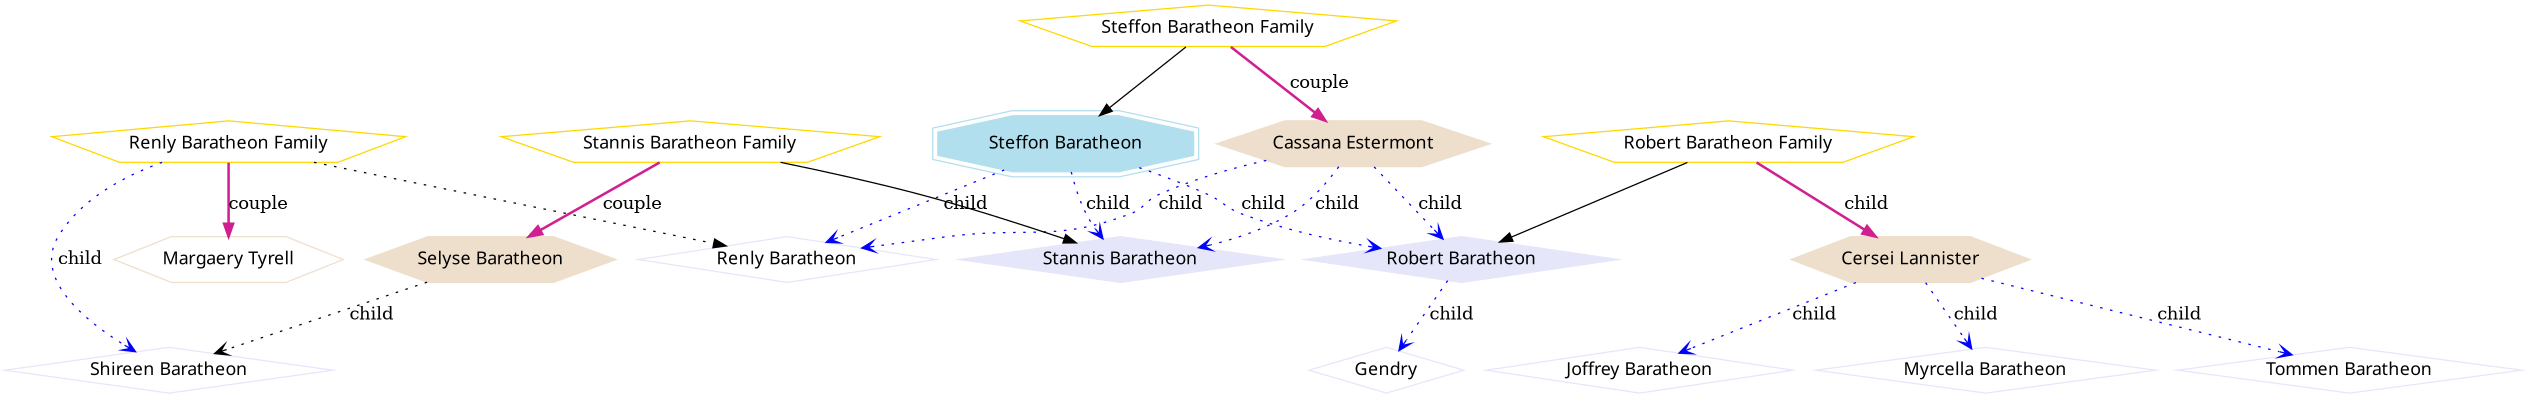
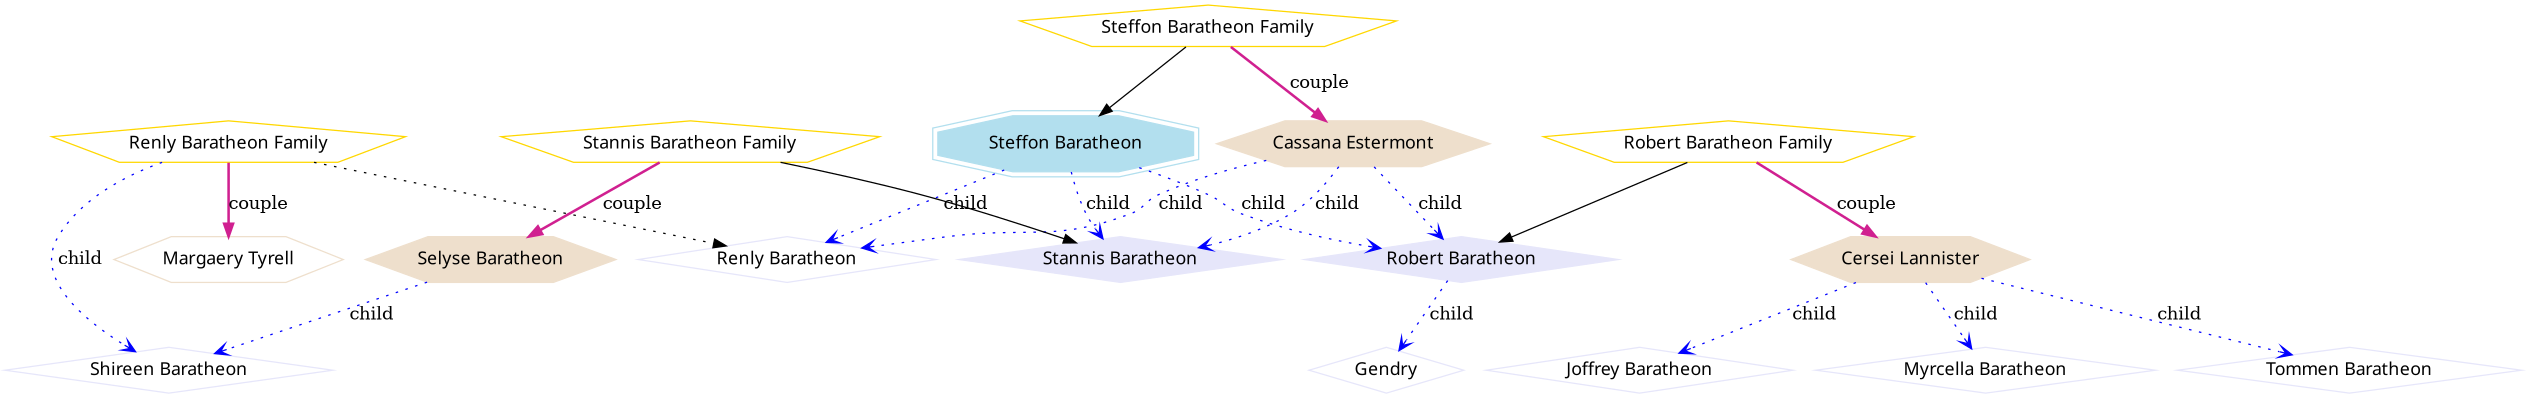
(1867, 204) -> (1867, 204)
(327, 316) -> (327, 316)
